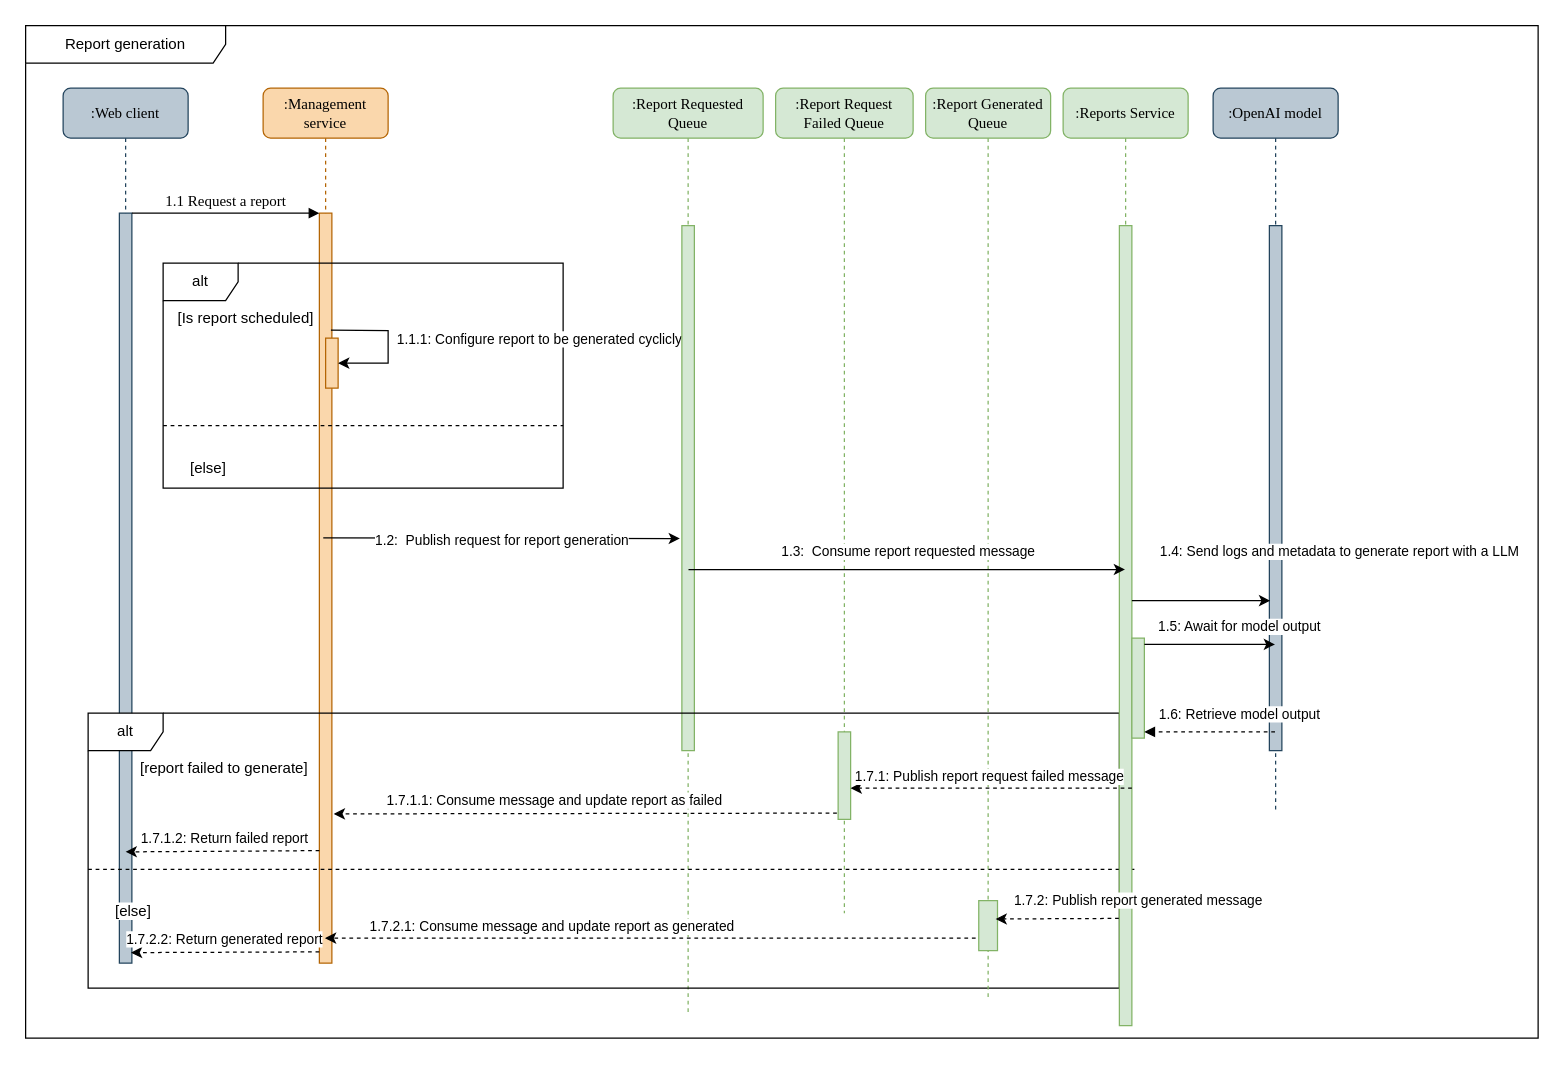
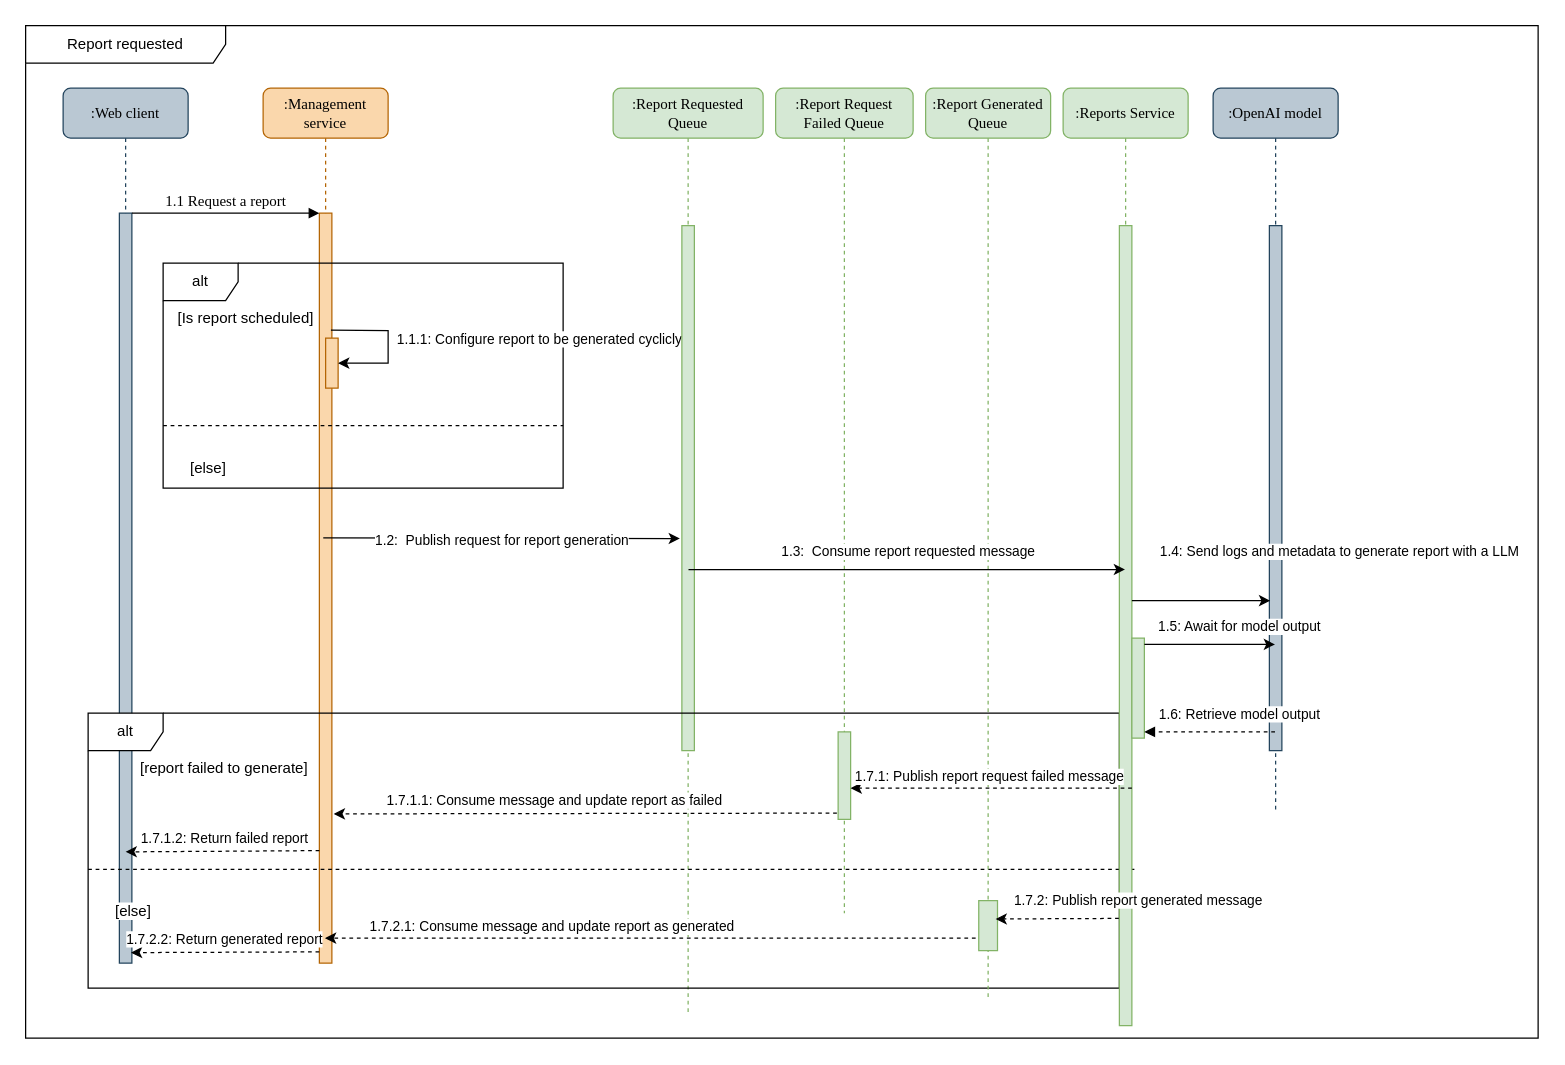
(126, 44) -> (126, 44)
